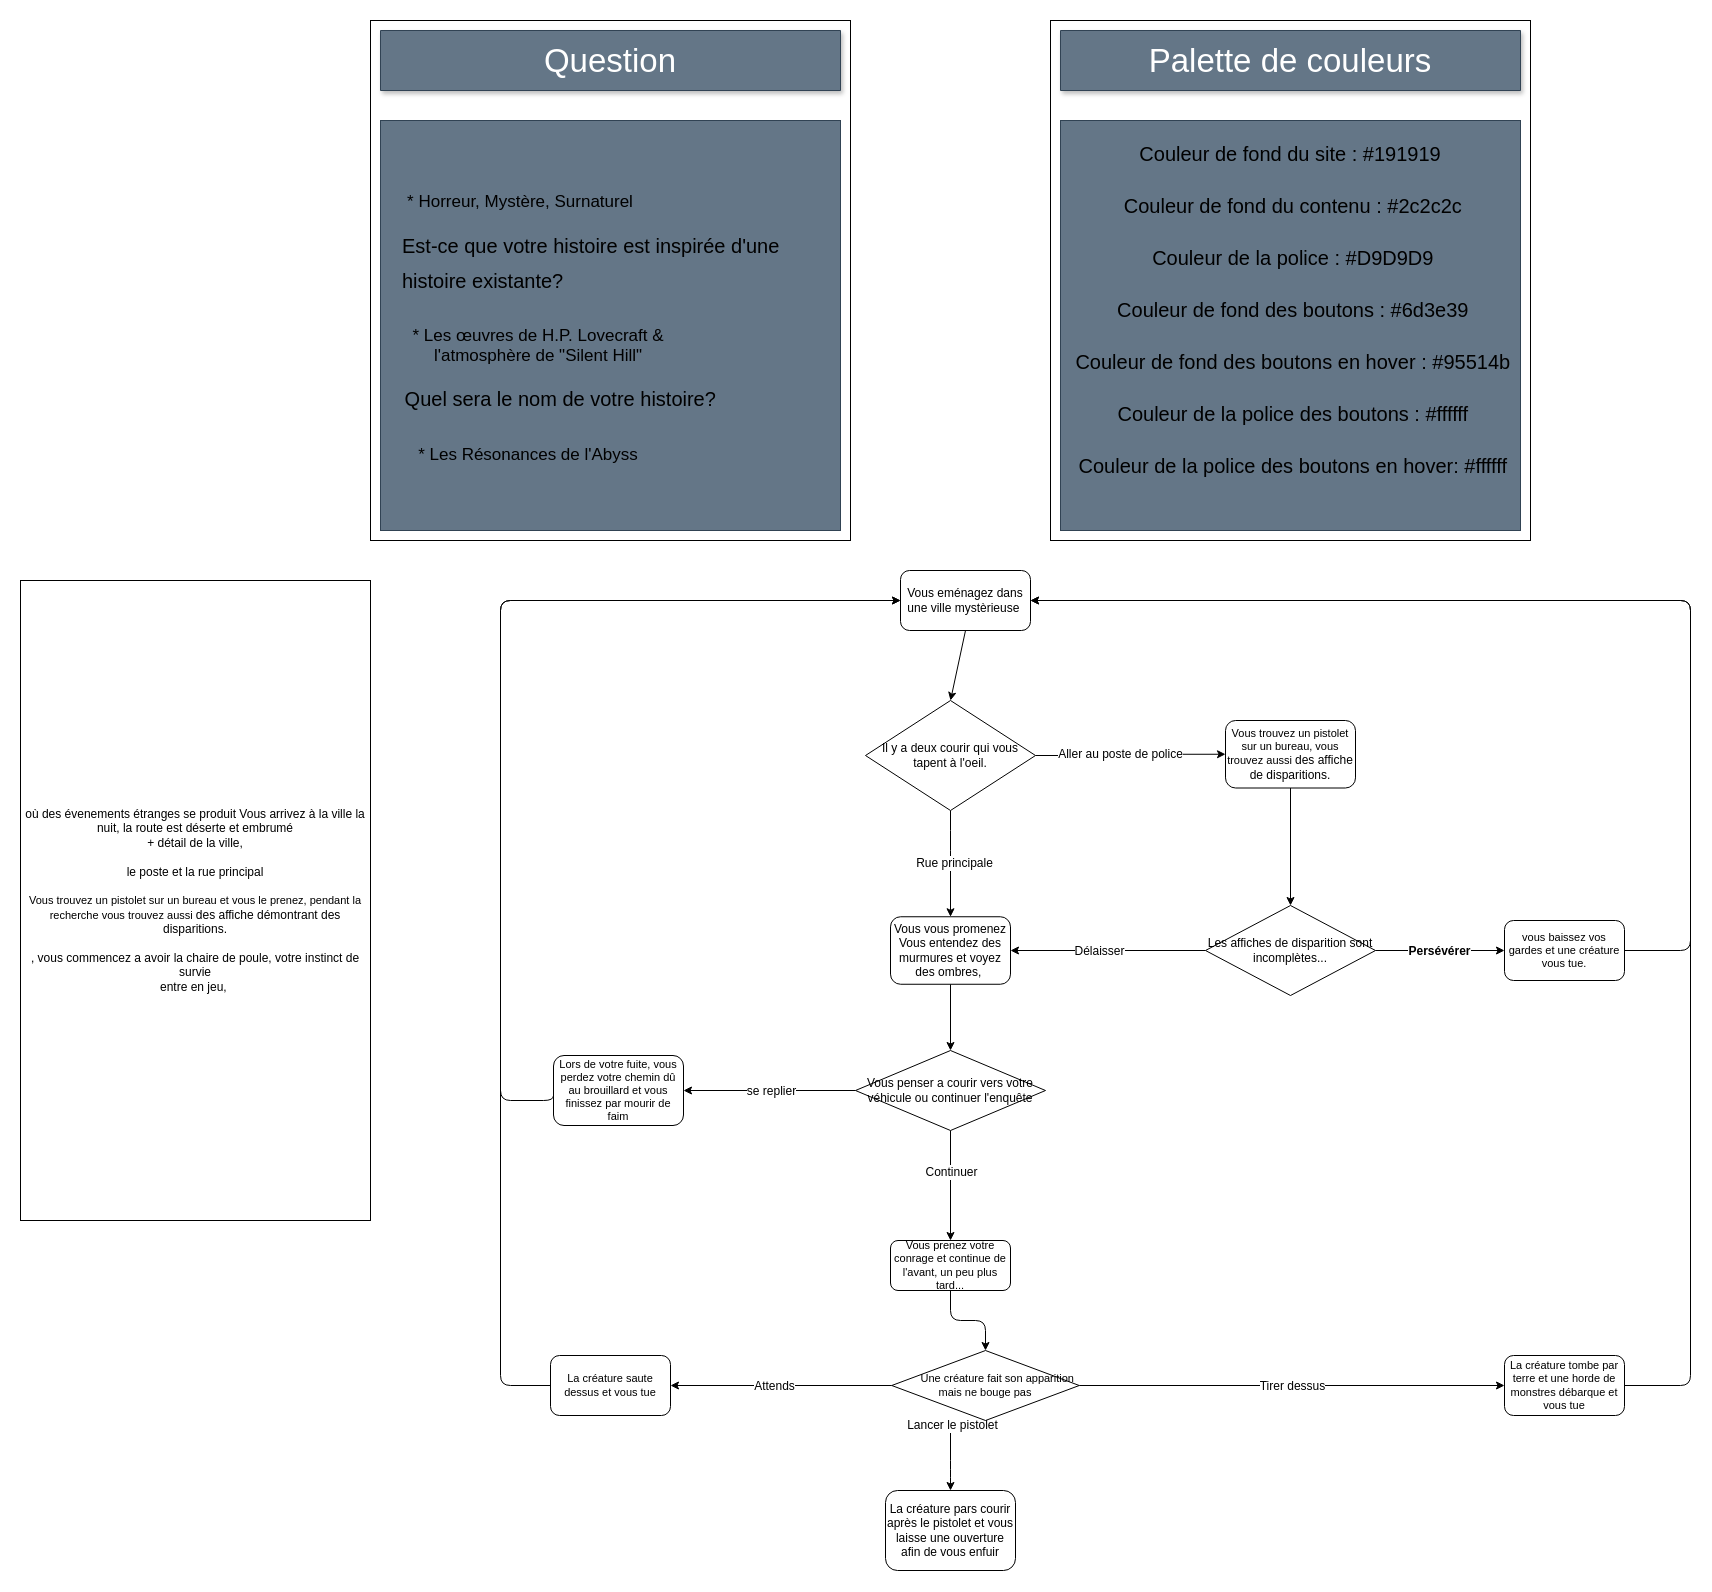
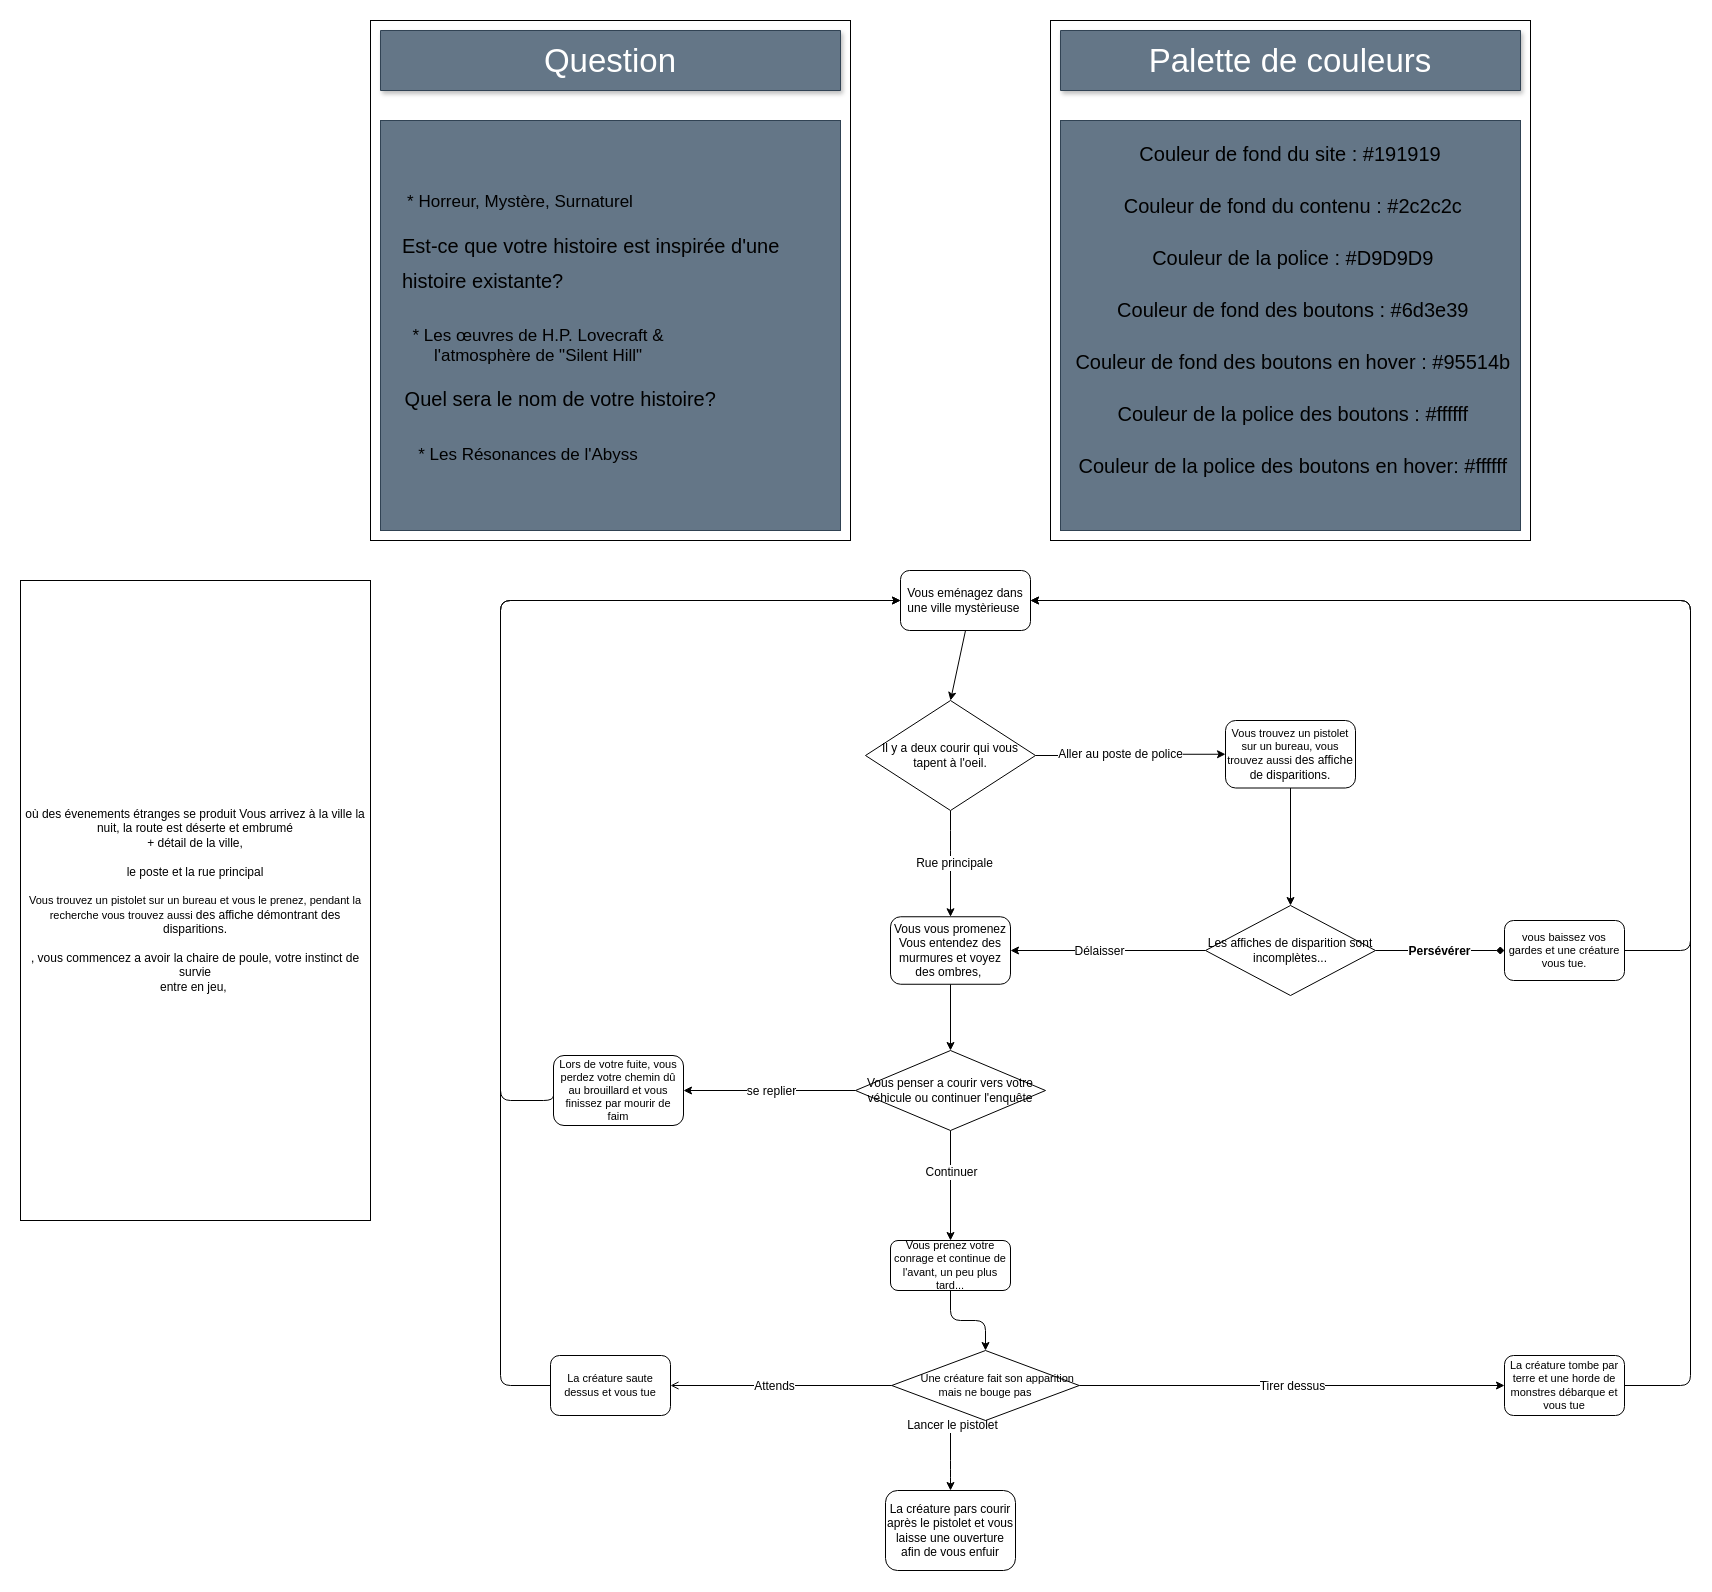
(1496, 951) -> (1496, 951)
(679, 1386) -> (677, 1386)
